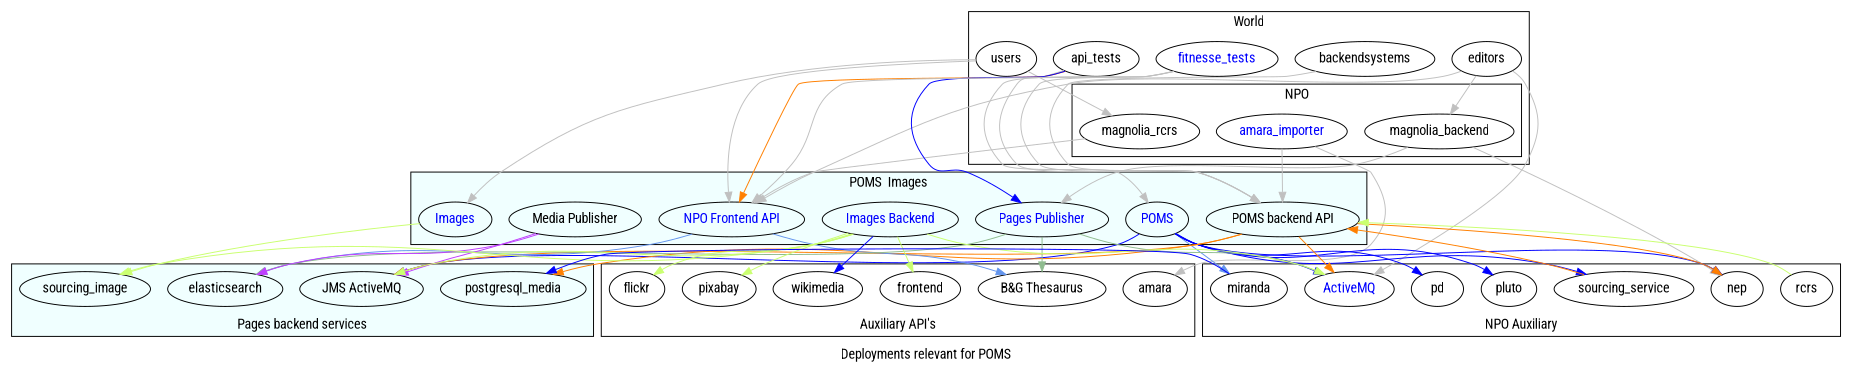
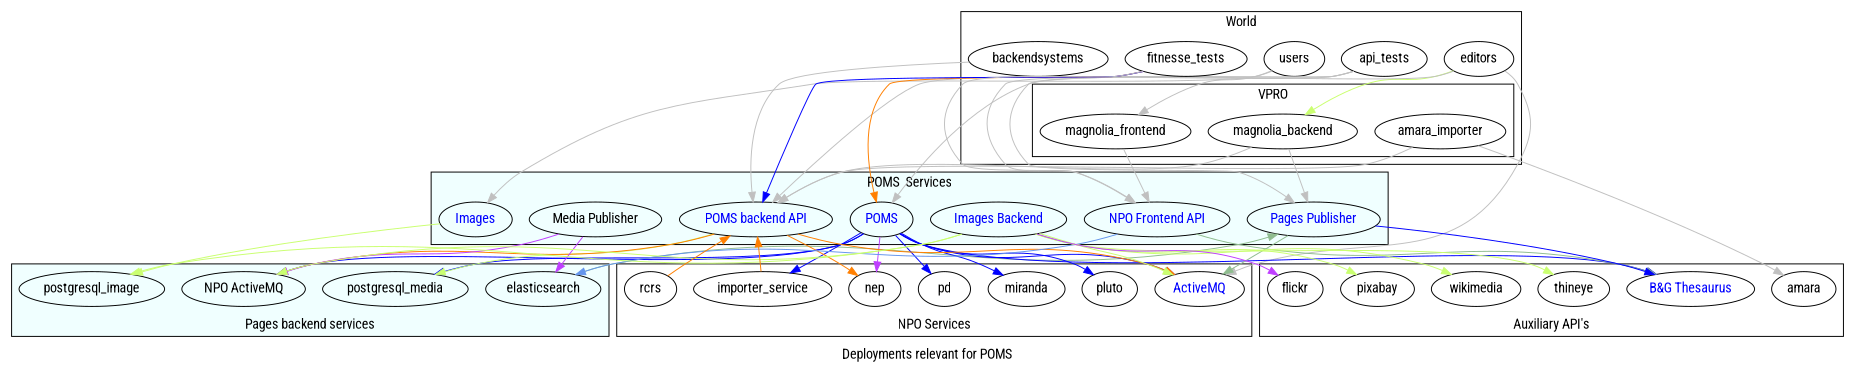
(1217, 59) -> (1186, 59)
(832, 81) -> (1002, 88)
(760, 83) -> none
(1466, 91) -> (1349, 90)
(1297, 95) -> (1273, 95)
(916, 102) -> (1020, 95)
(979, 104) -> (1007, 94)
(986, 113) -> (881, 94)
(1140, 131) -> (1116, 131)
(1282, 131) -> (1440, 131)
(1030, 153) -> (812, 91)
(889, 183) -> (910, 183)
(1594, 205) -> (1017, 166)
(1283, 219) -> (756, 219)
(1583, 235) -> (694, 258)
(894, 249) -> (655, 258)
(1042, 249) -> (1511, 243)
(756, 251) -> (1154, 251)
(857, 251) -> (1239, 251)
(1198, 251) -> (947, 254)
(1526, 251) -> (879, 249)
(636, 253) -> (922, 253)
(885, 253) -> (1421, 254)
(903, 254) -> (579, 254)
none -> (1272, 260)
(85, 289) -> (92, 289)
(362, 289) -> (244, 289)
(920, 289) -> (1574, 289)
(1042, 289) -> (1691, 289)
(1624, 289) -> (763, 289)
(1522, 325) -> (934, 325)
